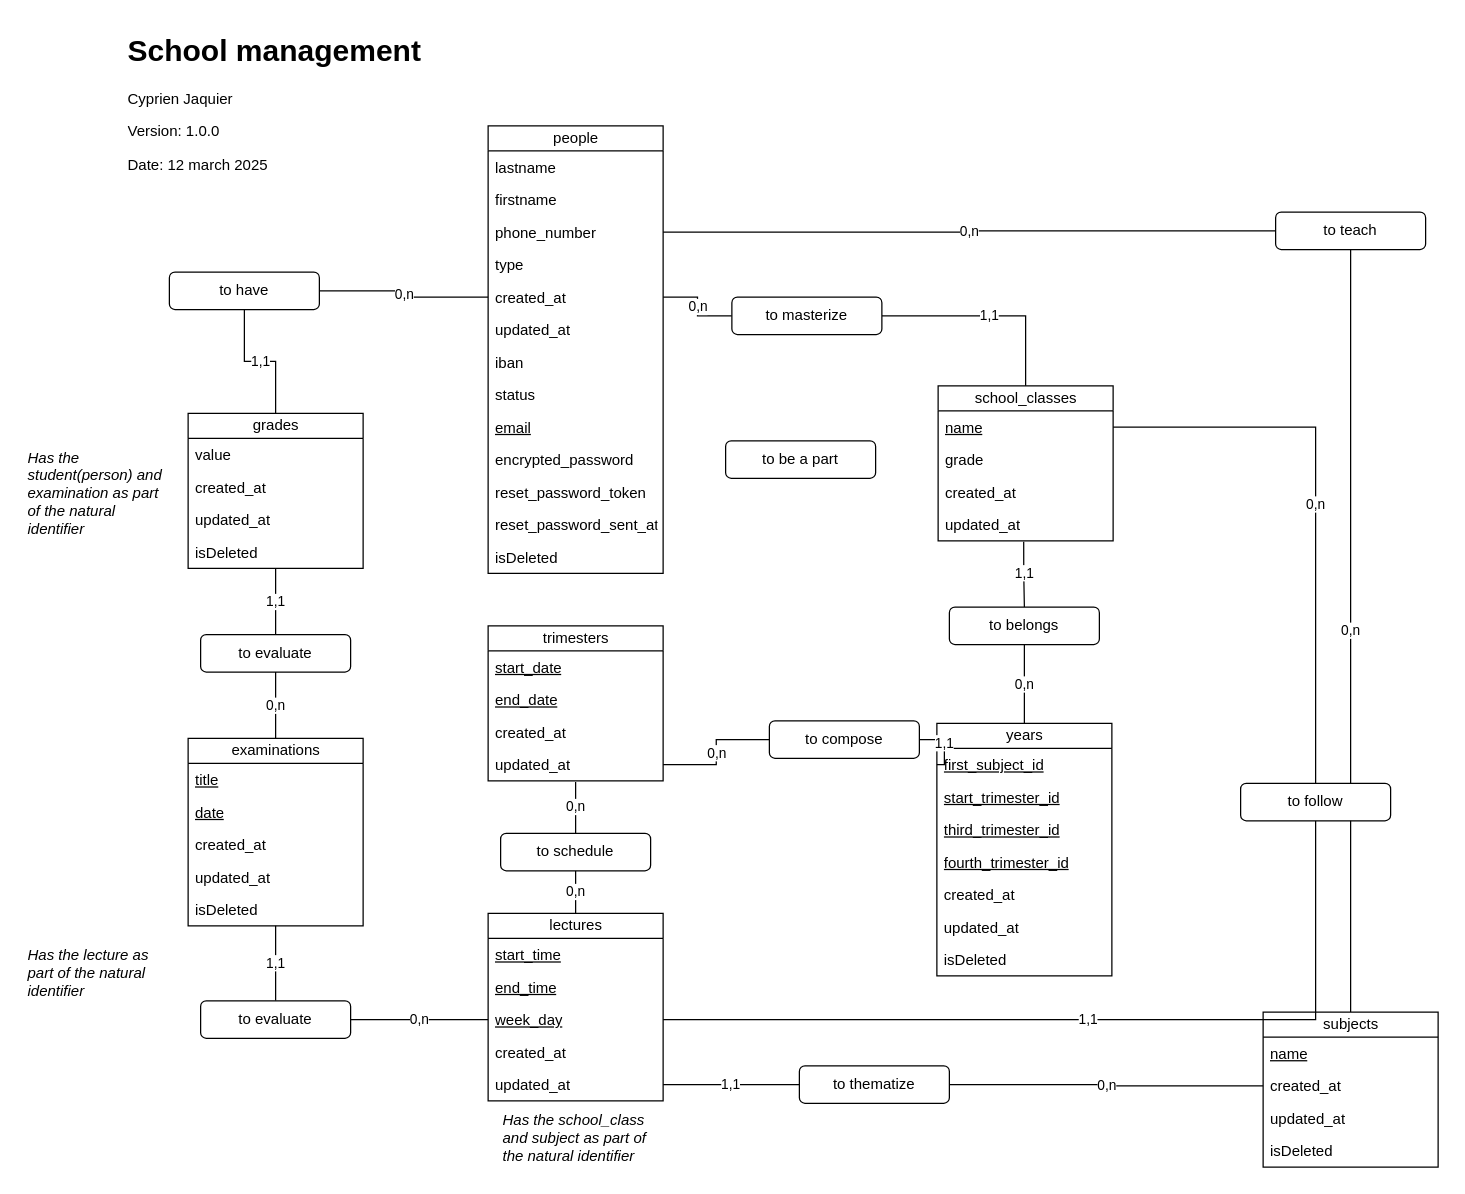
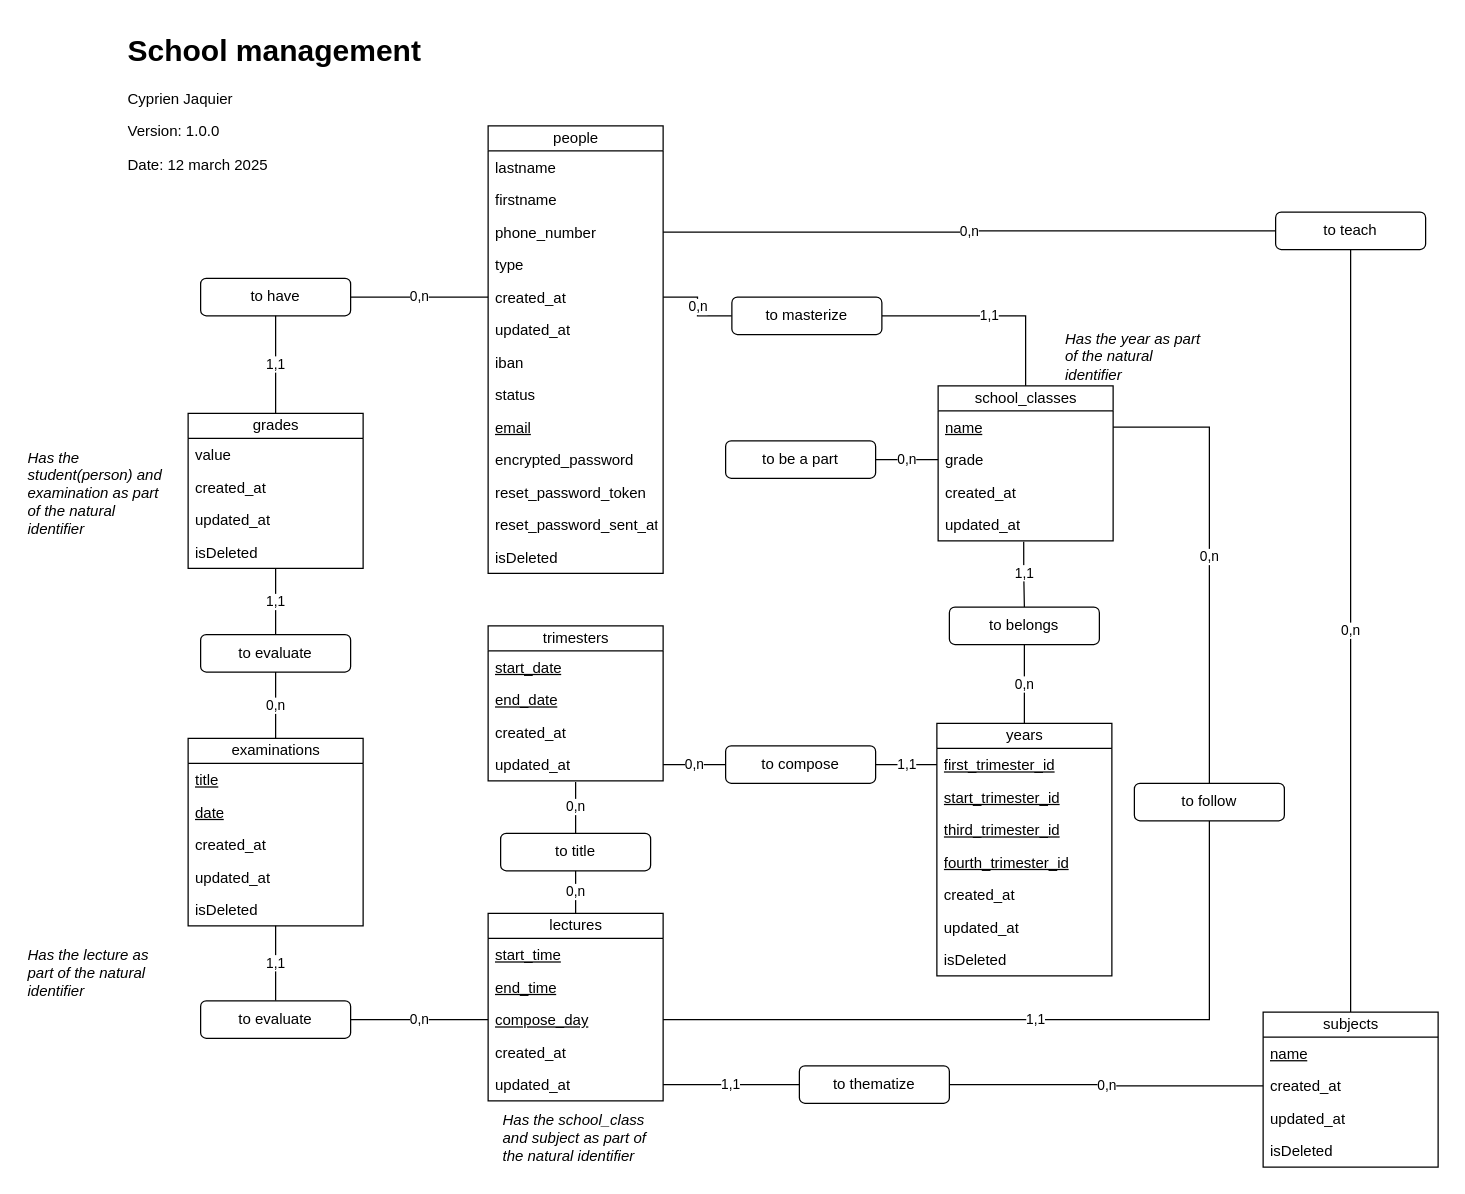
(244, 291) -> (276, 297)
none -> (1138, 357)
none -> (908, 459)
(844, 739) -> (801, 764)
(1008, 766) -> (1014, 766)
(1316, 802) -> (1209, 802)
(576, 852) -> (576, 852)
(529, 1021) -> (542, 1021)
